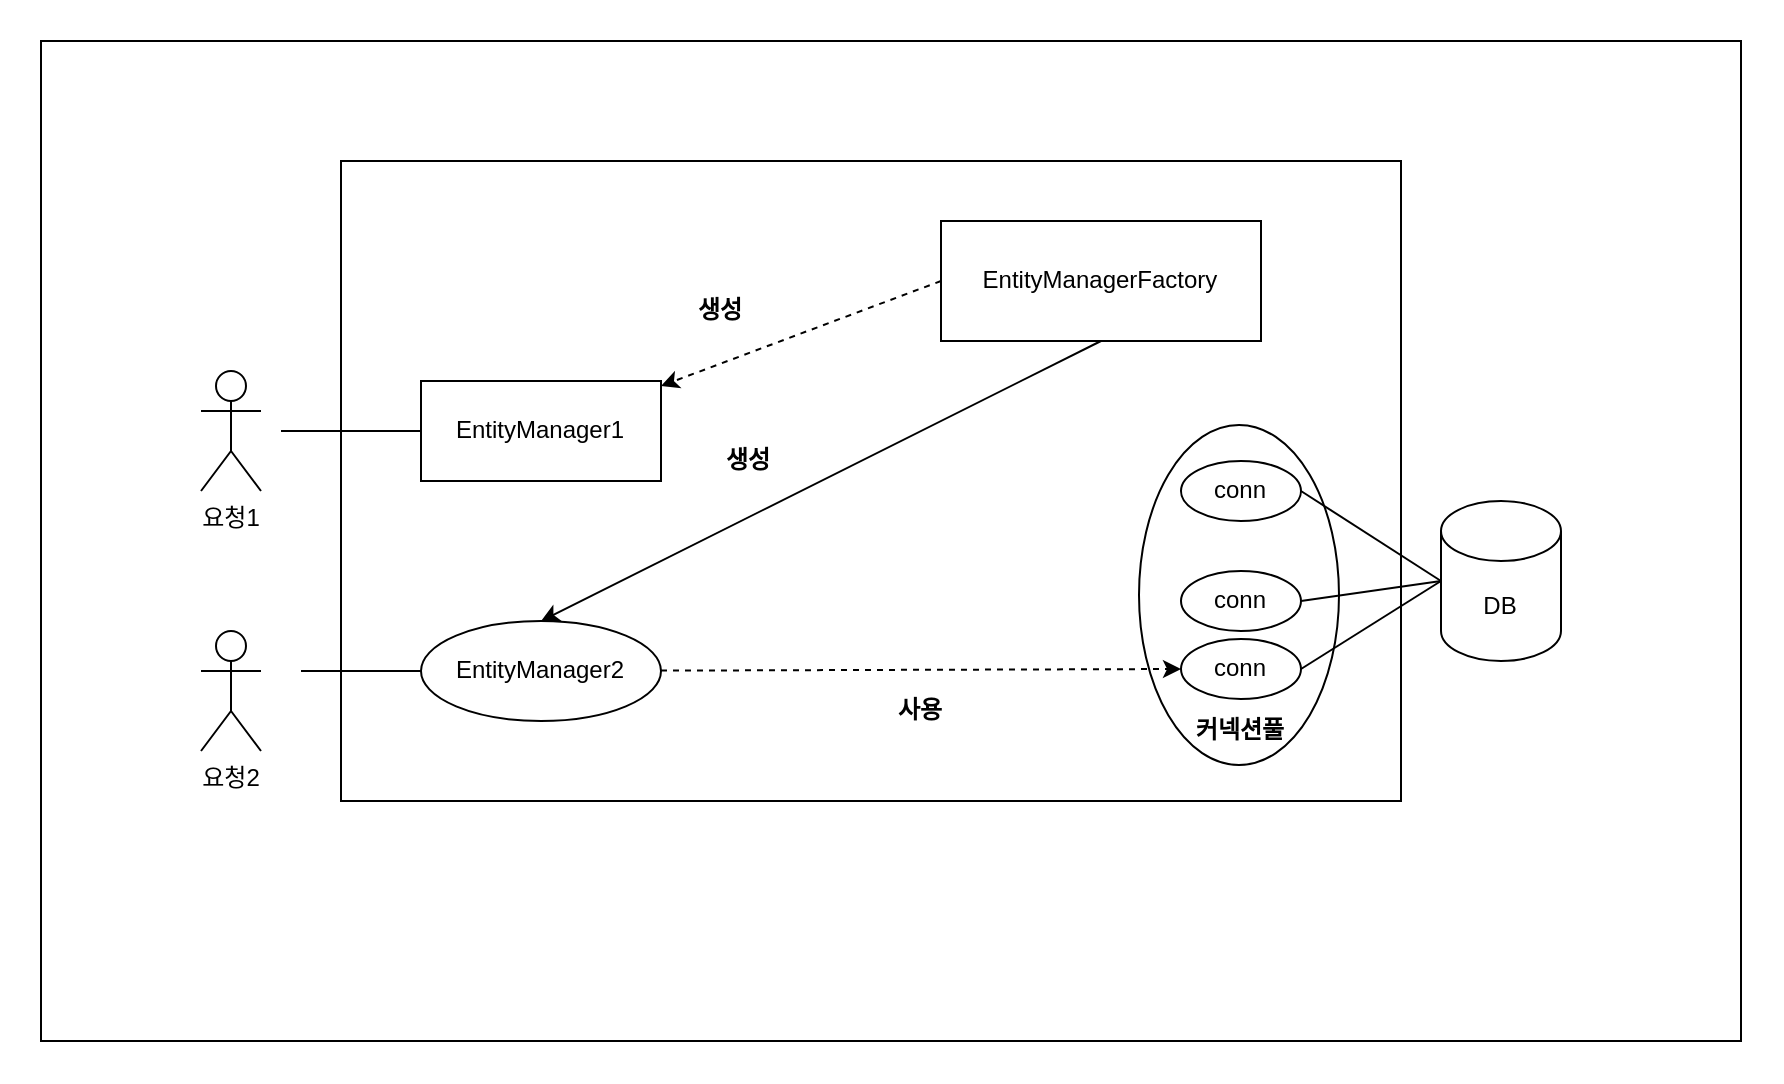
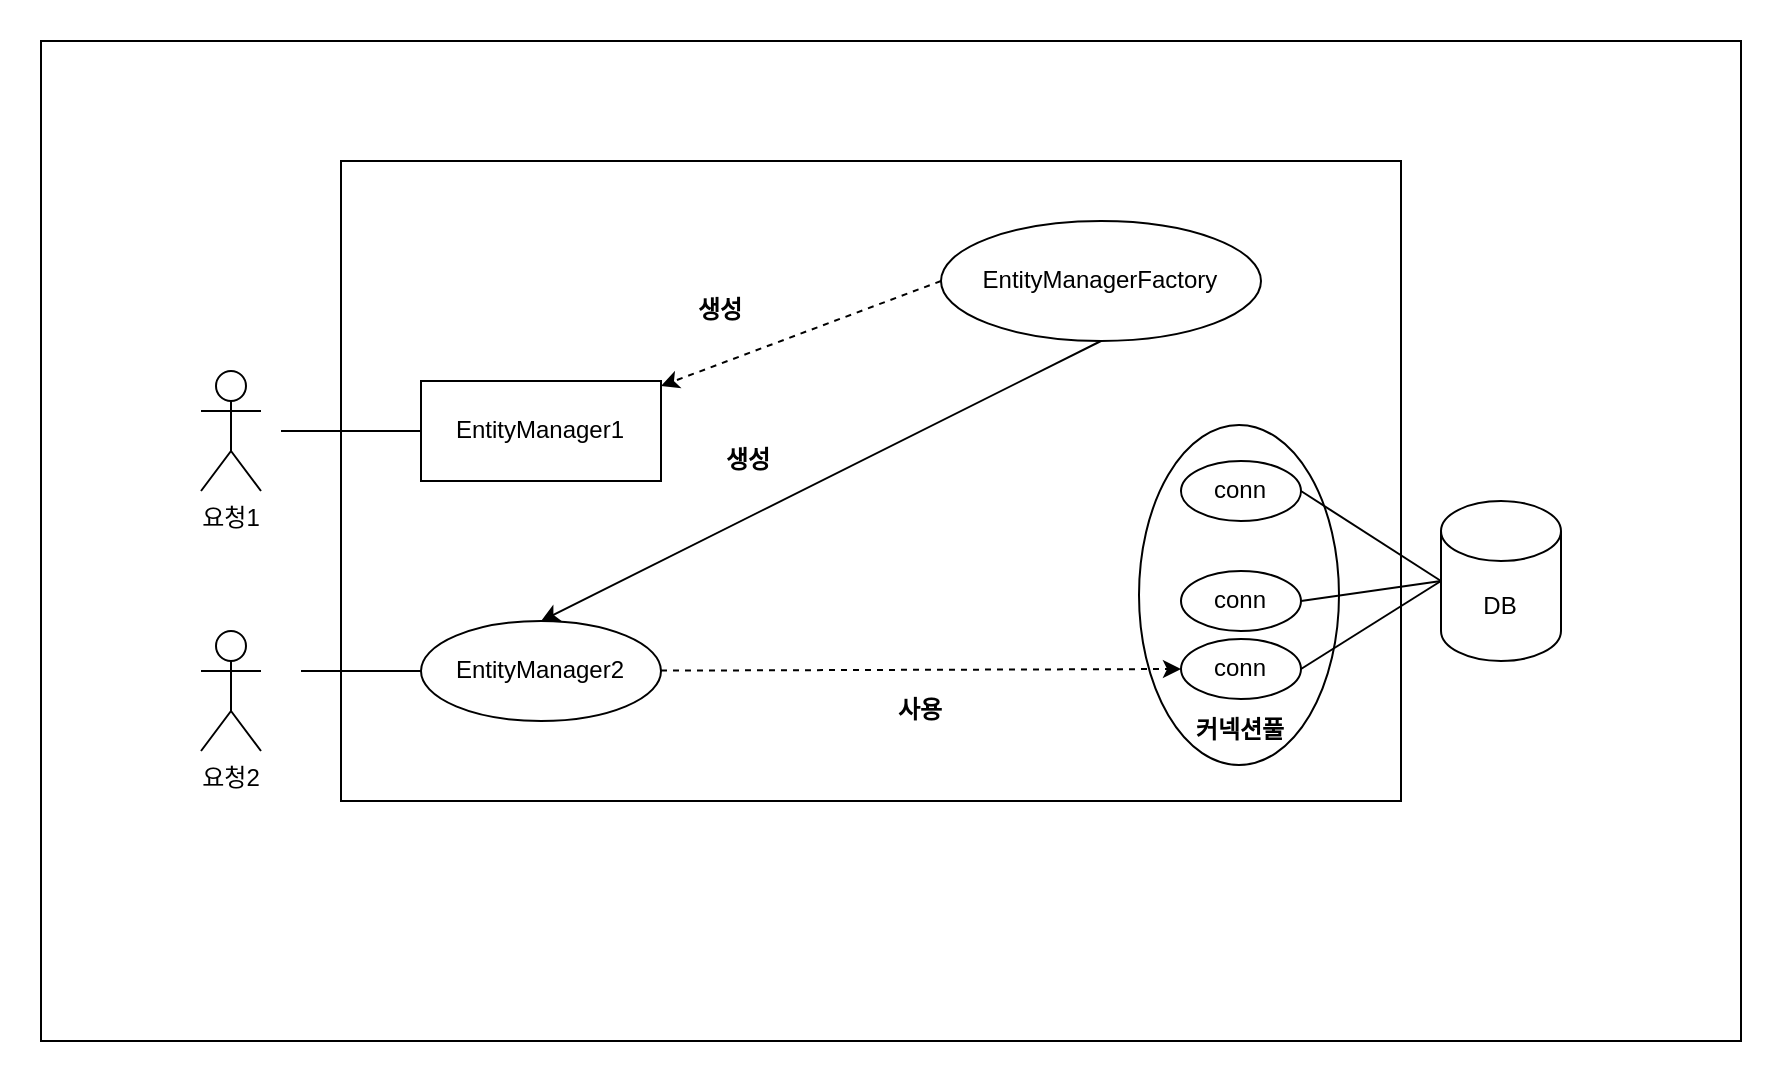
(1101, 281) -> (1101, 281)
